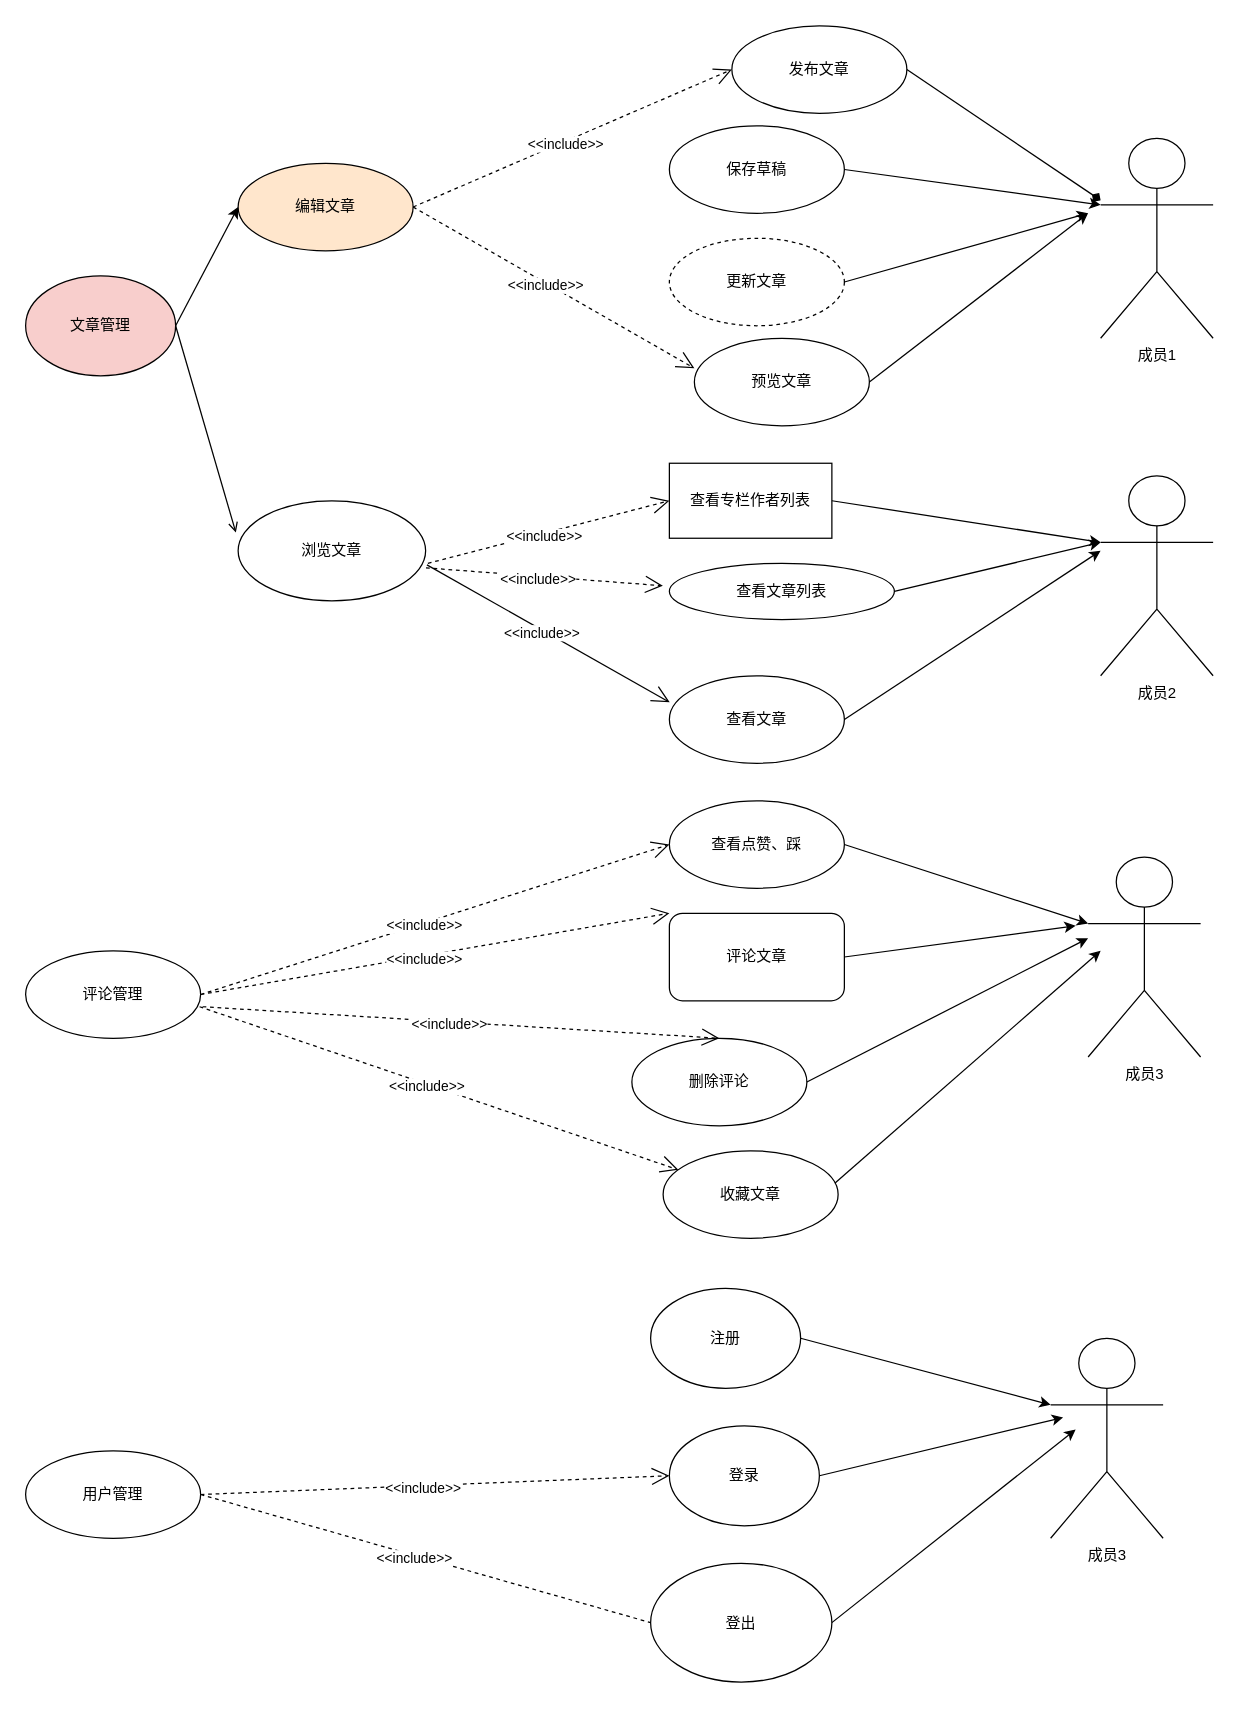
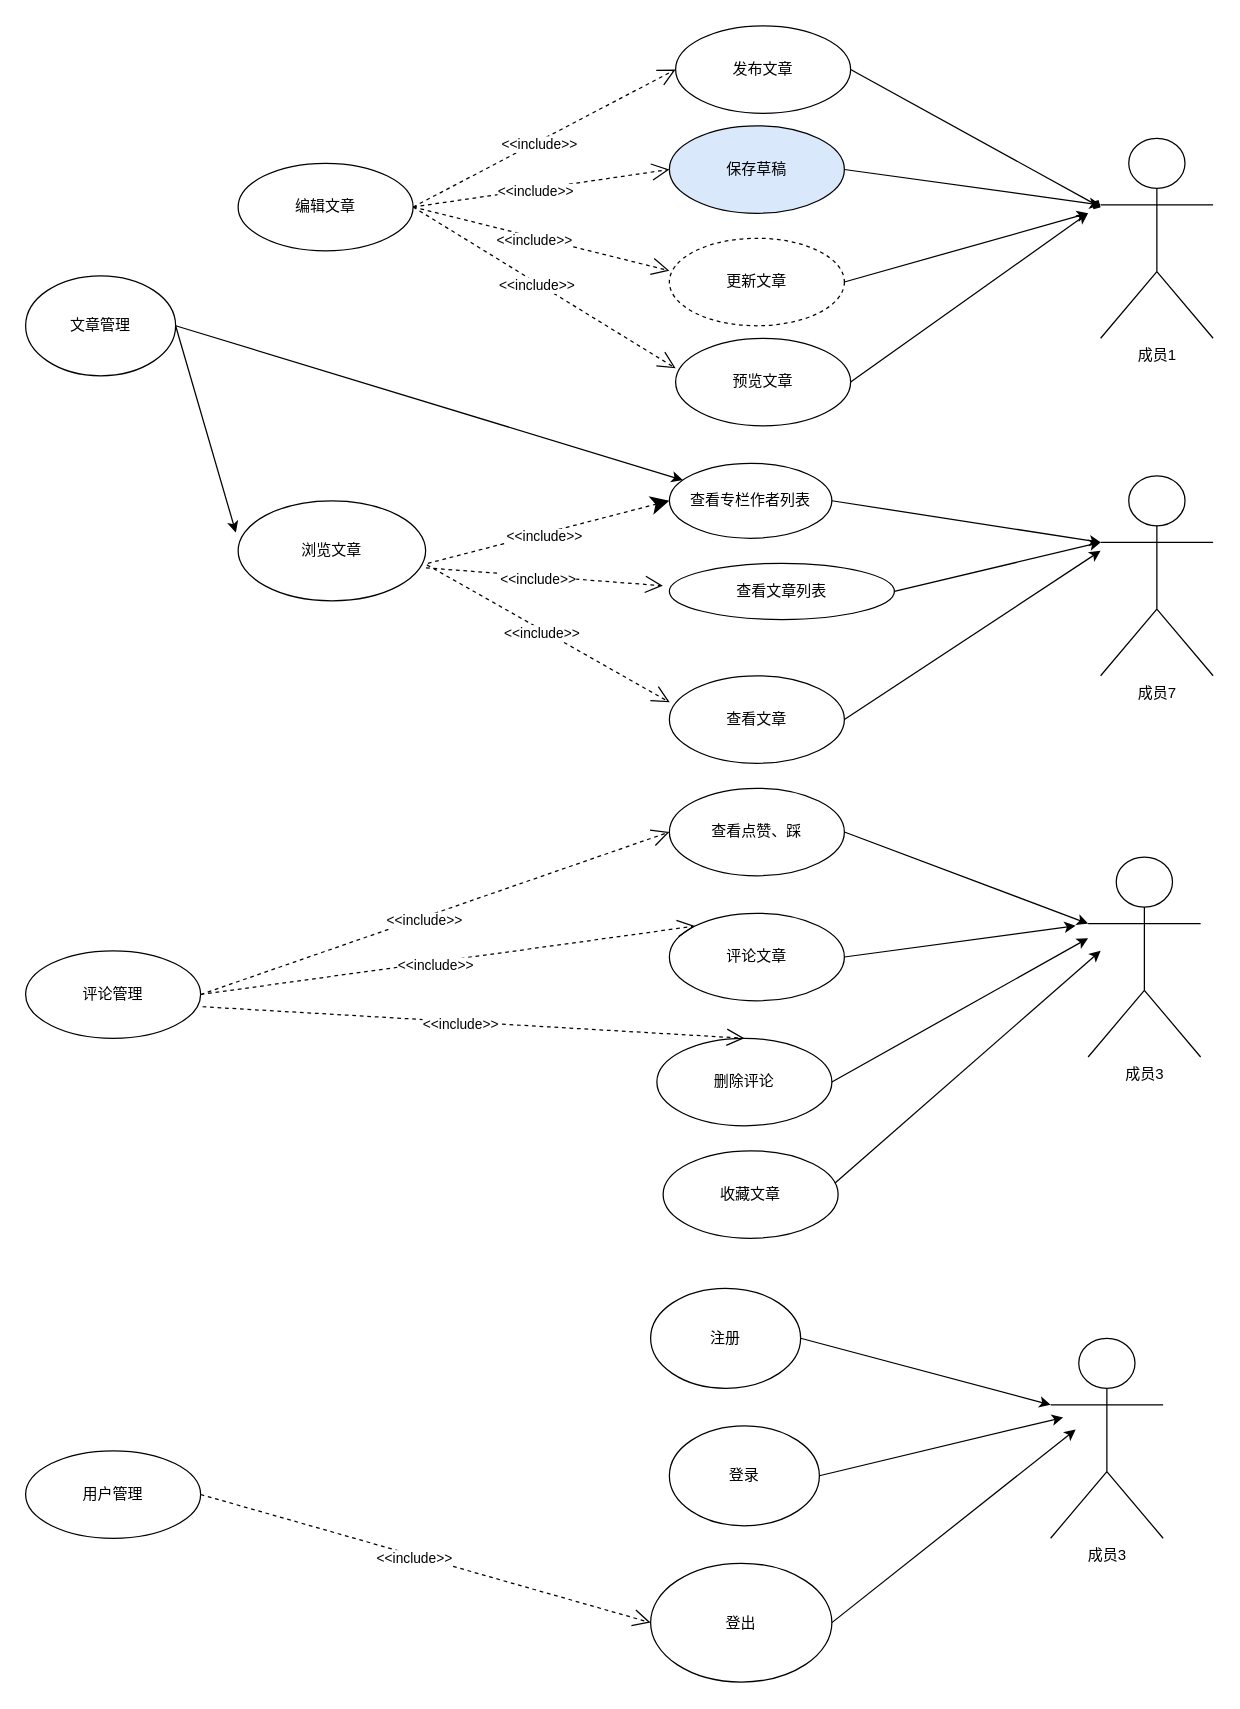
(819, 69) -> (763, 69)
(757, 169) -> (757, 169)
none -> (488, 196)
(326, 207) -> (326, 207)
none -> (544, 239)
(205, 270) -> (426, 402)
(101, 326) -> (101, 326)
(782, 382) -> (763, 382)
(751, 501) -> (751, 501)
(660, 503) -> (654, 505)
(234, 525) -> (233, 523)
(613, 670) -> (613, 670)
(1158, 693) -> (1158, 693)
(757, 844) -> (757, 832)
(757, 957) -> (757, 957)
(324, 1049) -> none
(719, 1082) -> (744, 1082)
(436, 1485) -> none
(645, 1621) -> (645, 1621)
